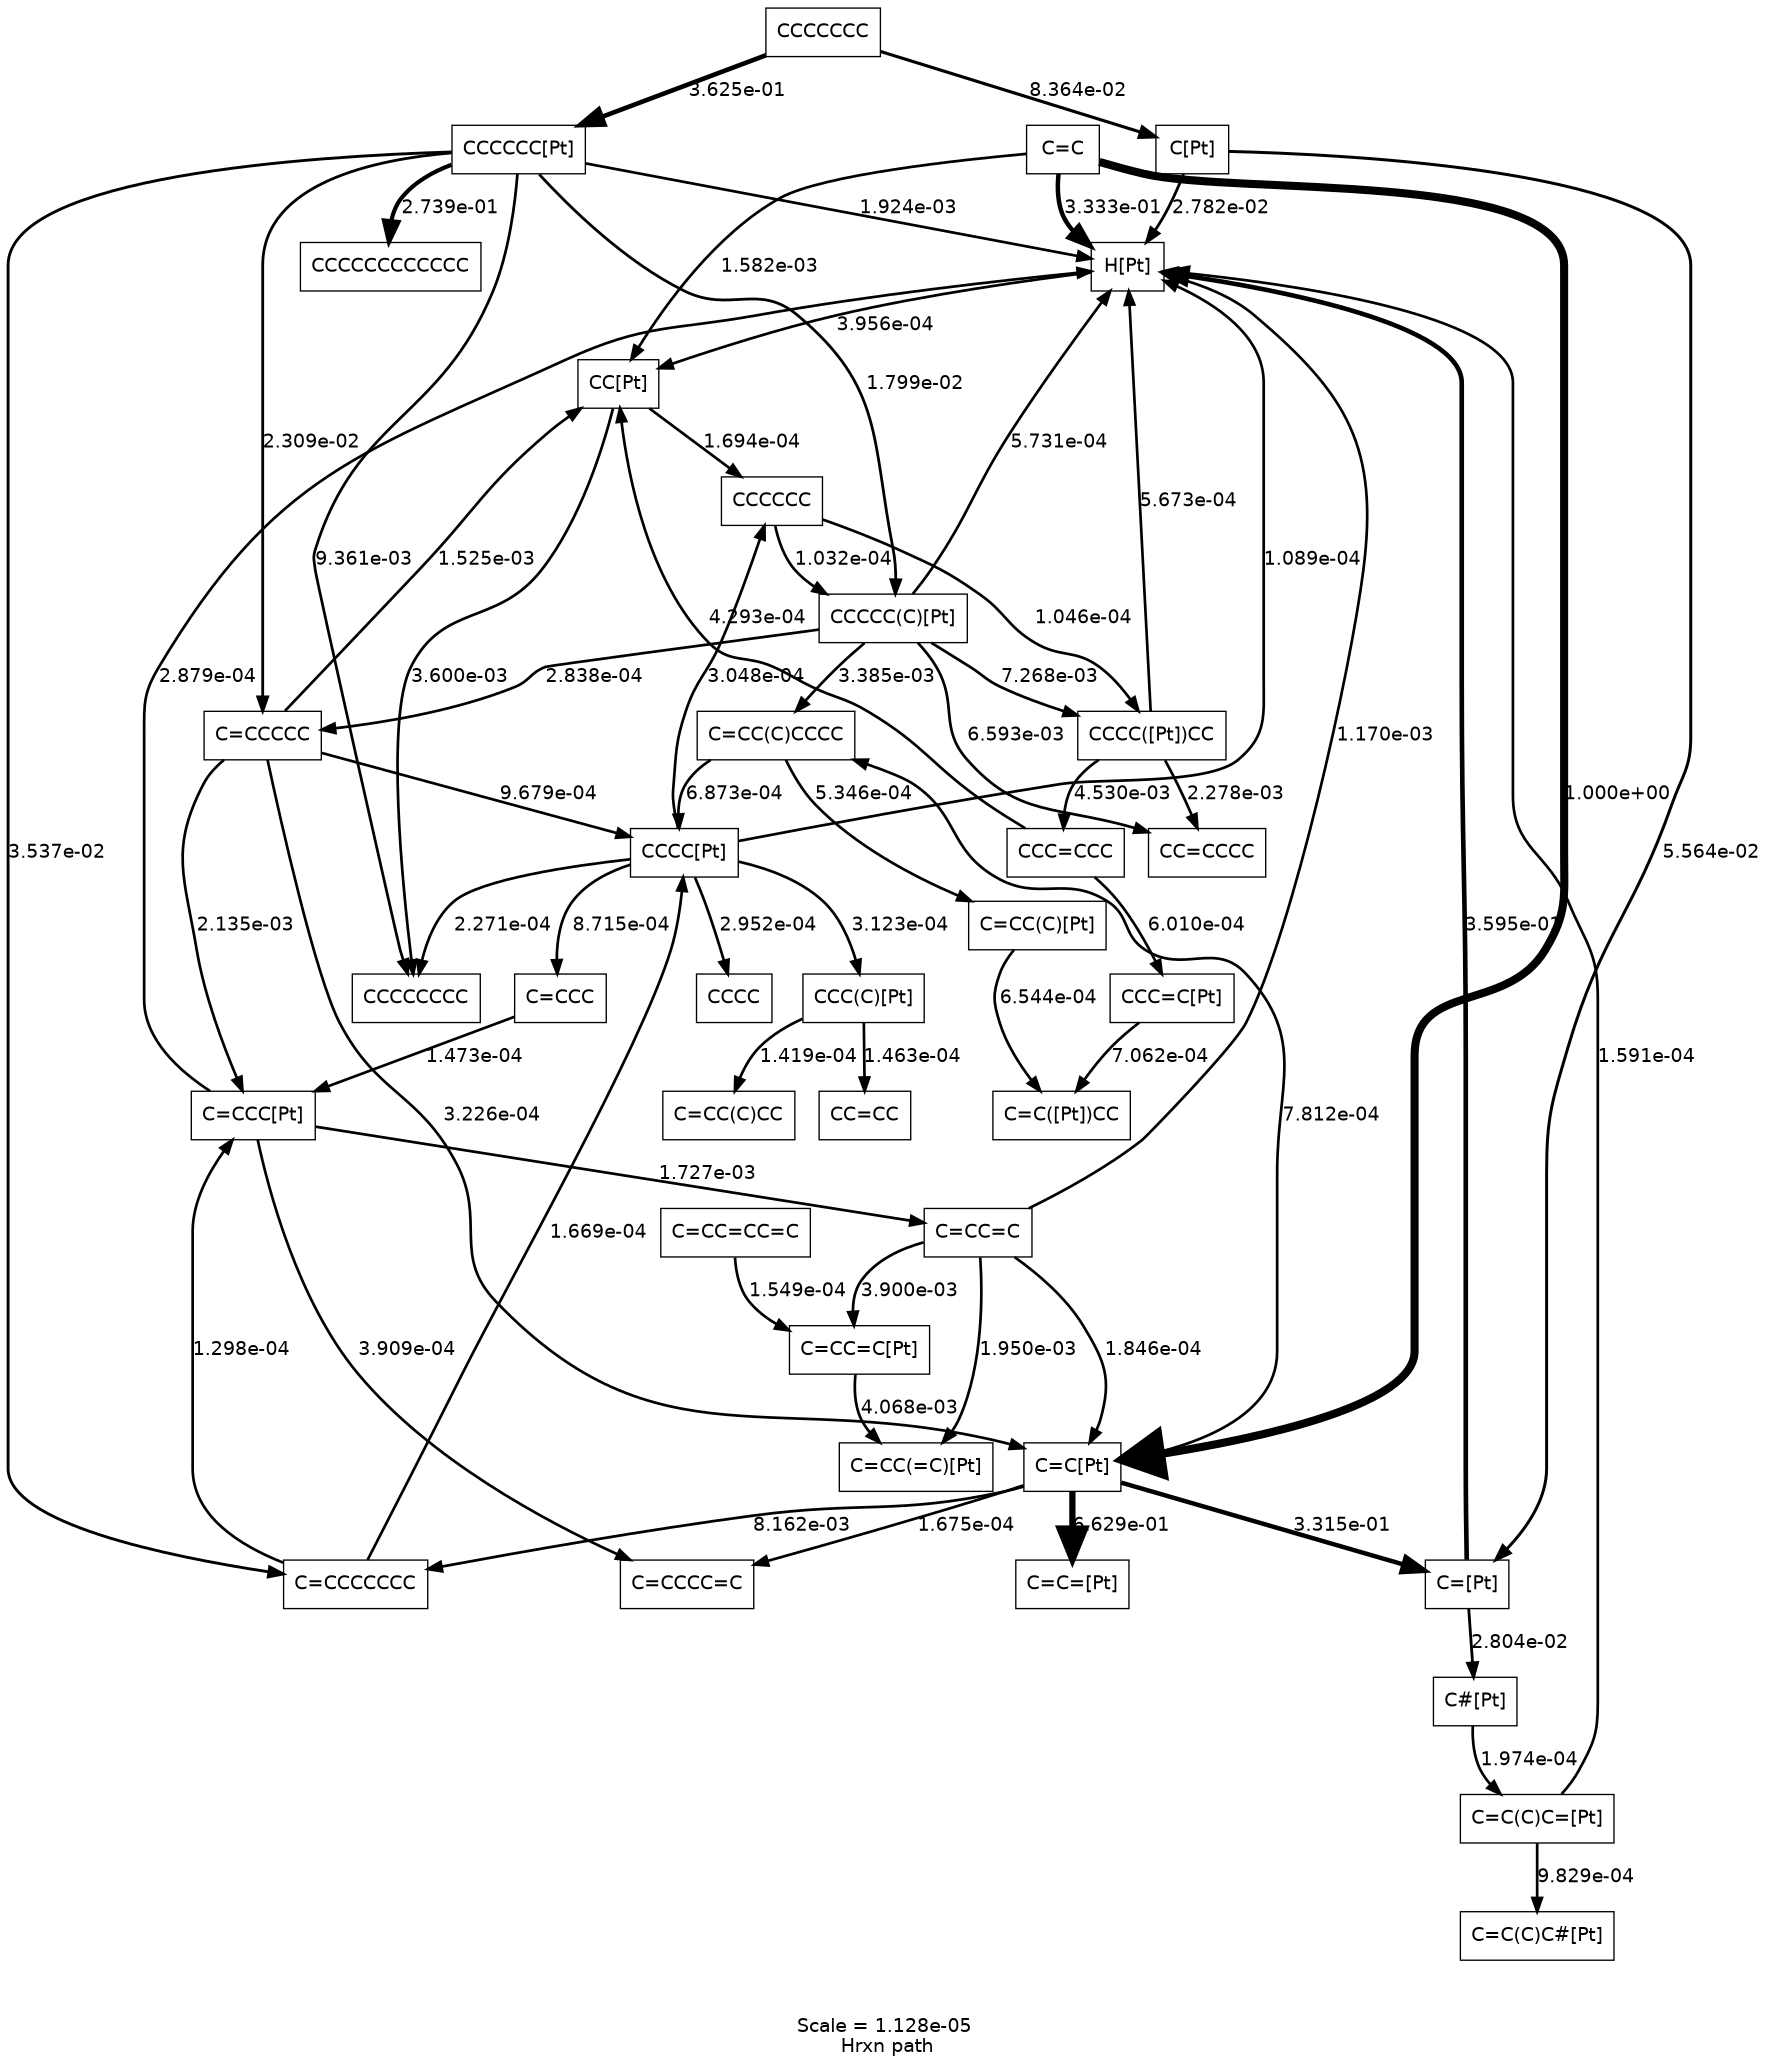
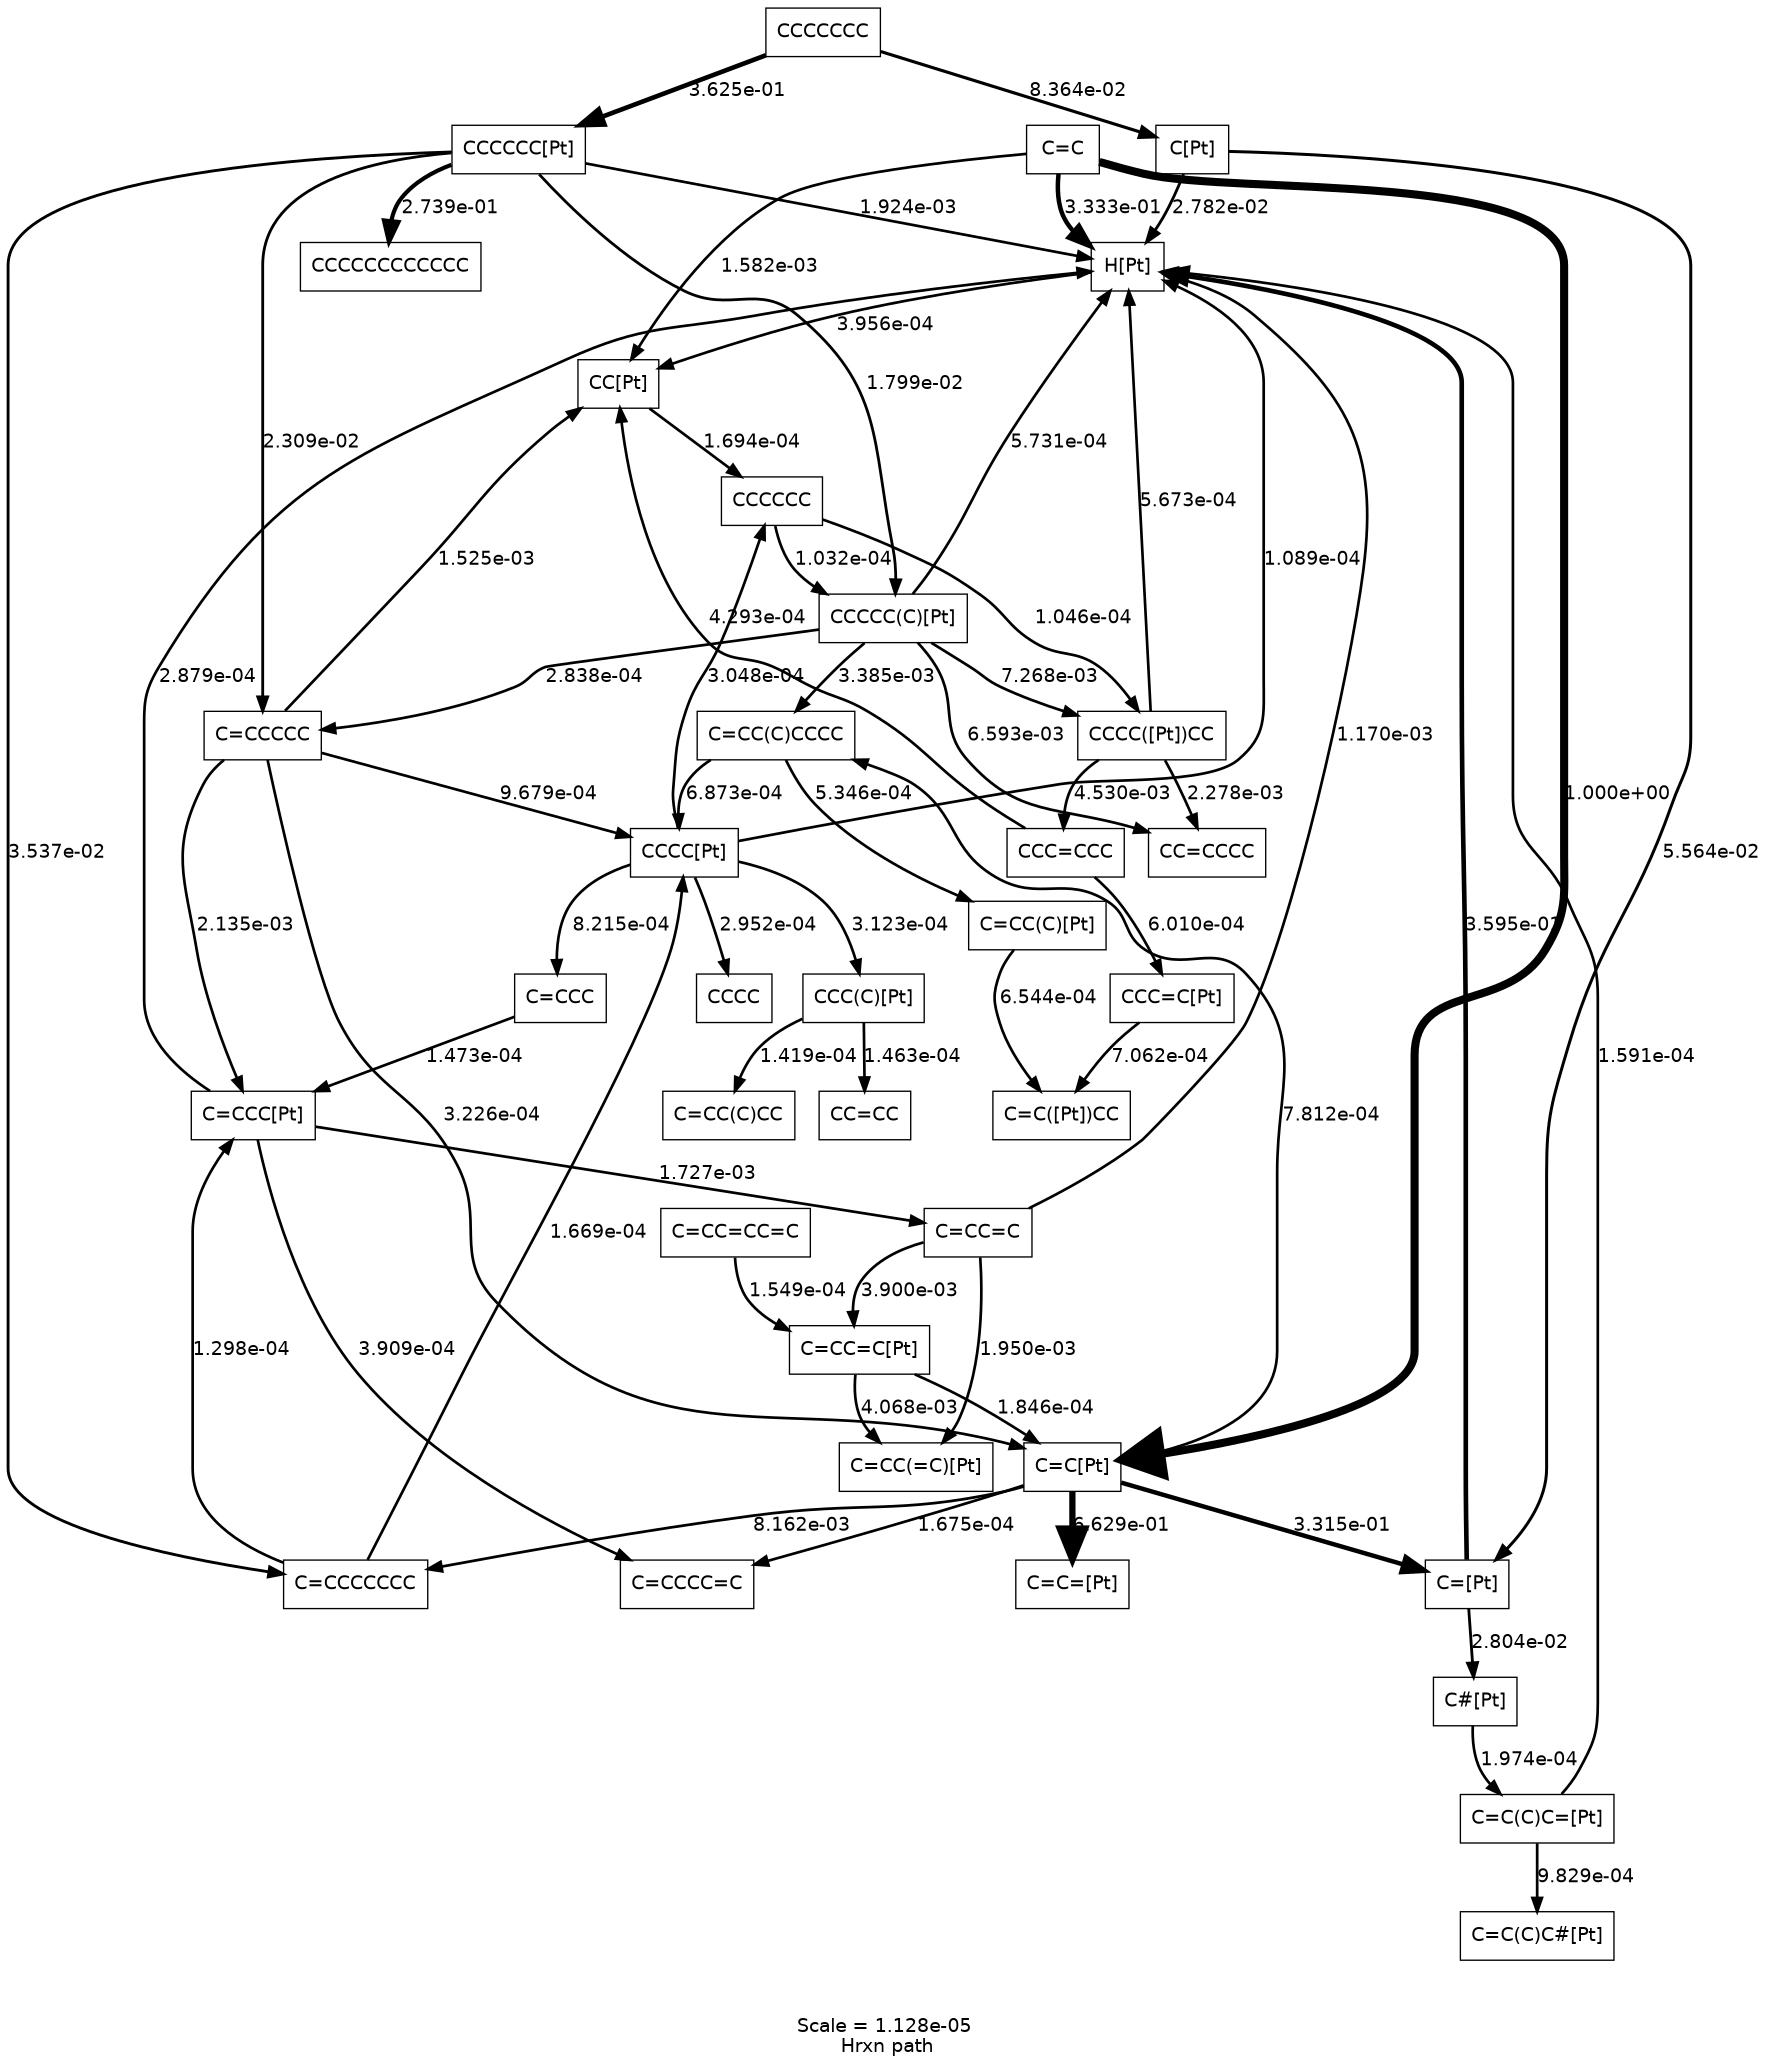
(622, 926) -> (622, 926)
(416, 998) -> none
(1087, 1331) -> (975, 1404)
